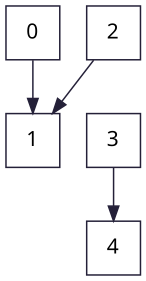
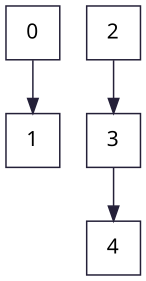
(78, 81) -> (114, 79)
